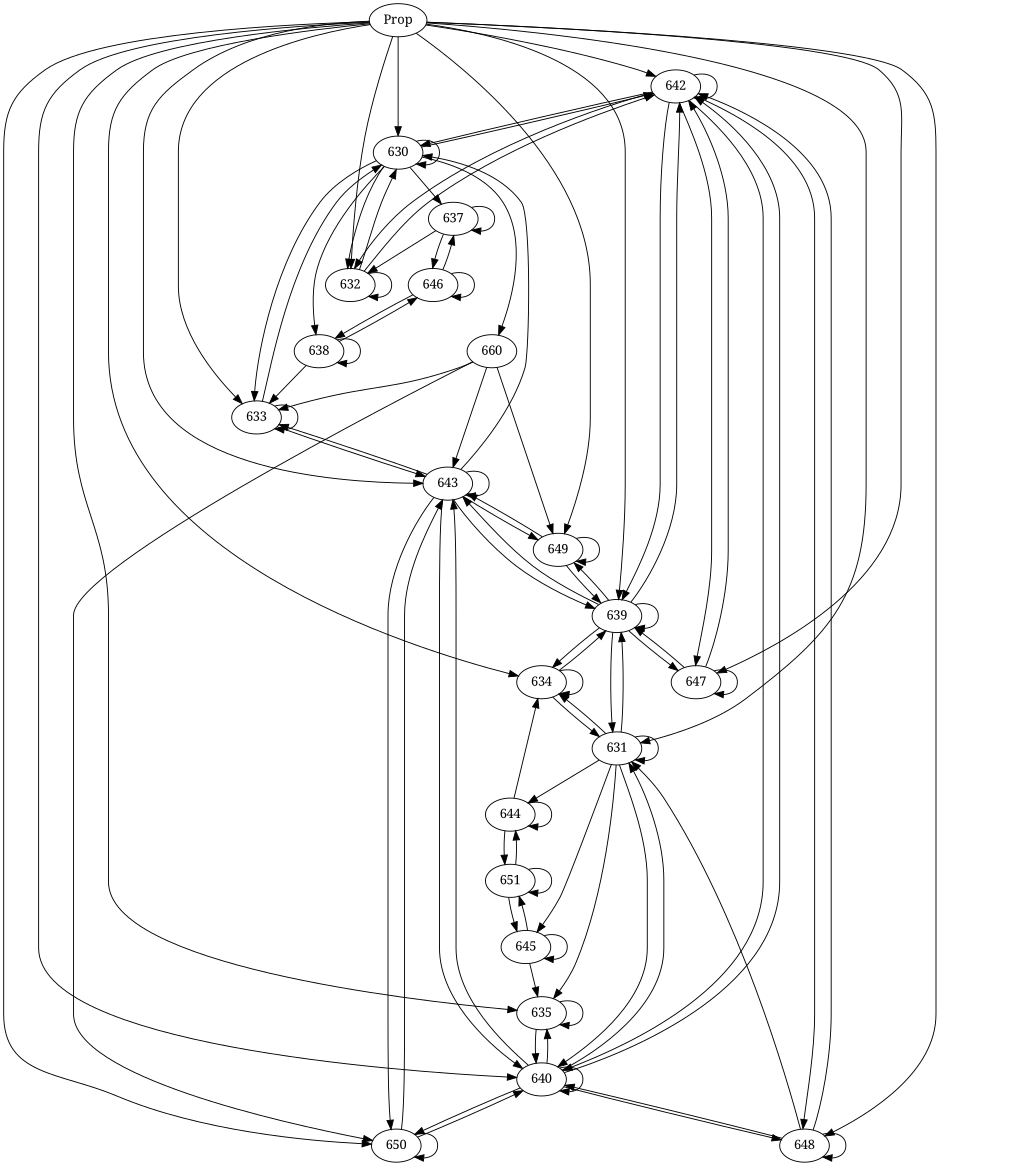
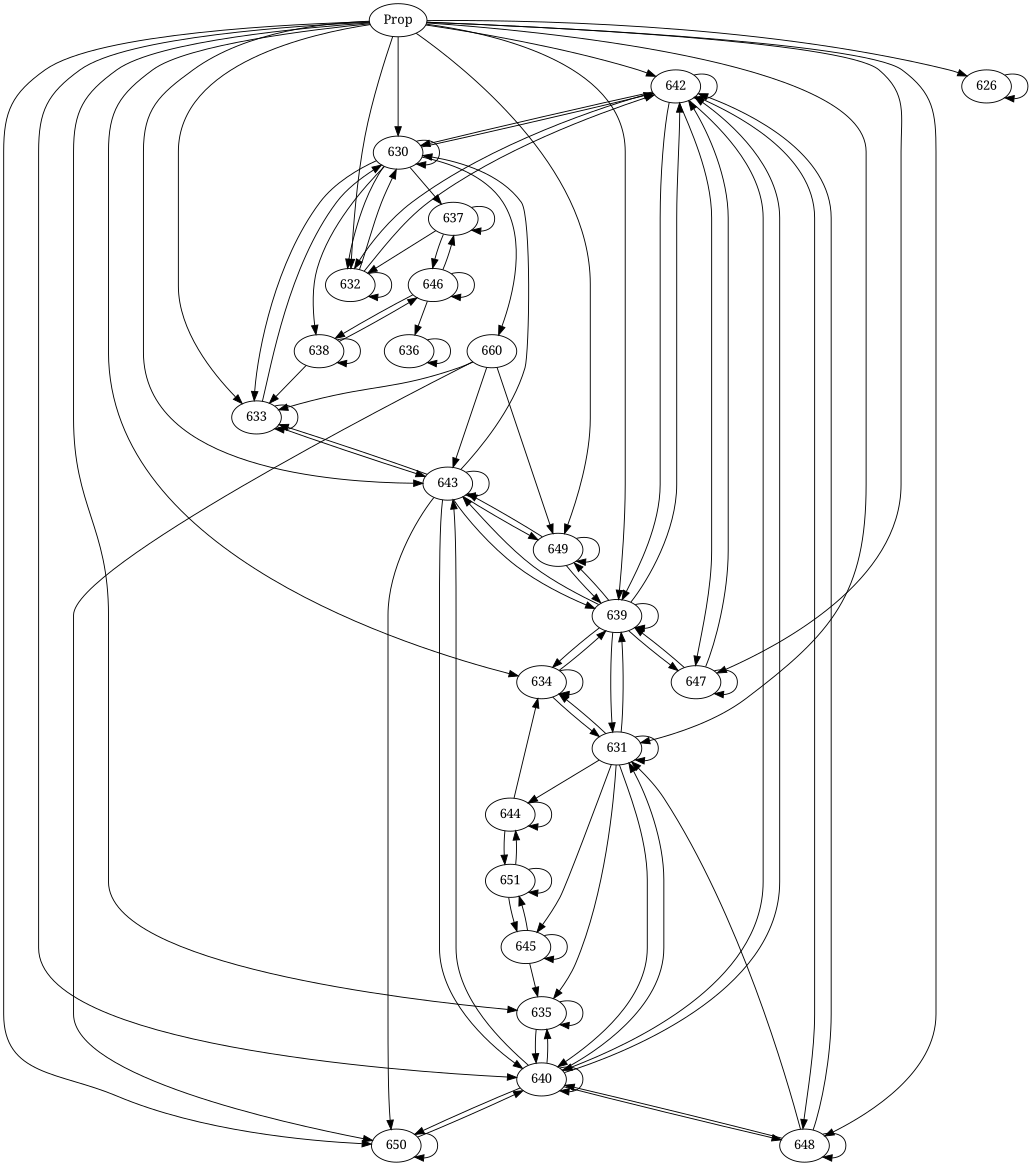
none -> (987, 86)
none -> (409, 351)
(405, 816) -> none
